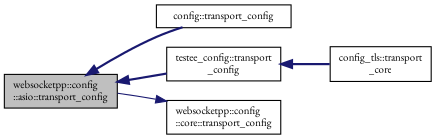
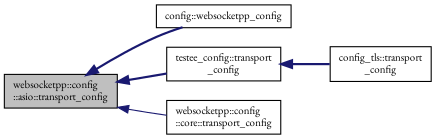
(224, 16) -> (224, 16)
(381, 64) -> (381, 64)
(137, 96) -> (148, 112)
